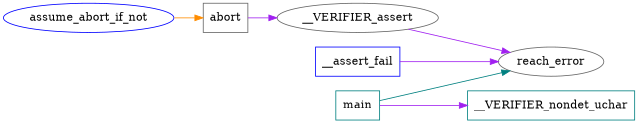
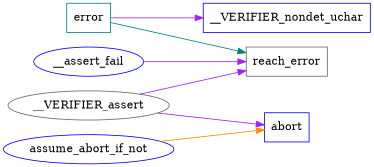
(226, 18) -> (287, 127)
(258, 18) -> (207, 119)
(358, 62) -> (89, 62)
(551, 62) -> (287, 62)
(358, 105) -> (89, 18)
(551, 105) -> (287, 18)
